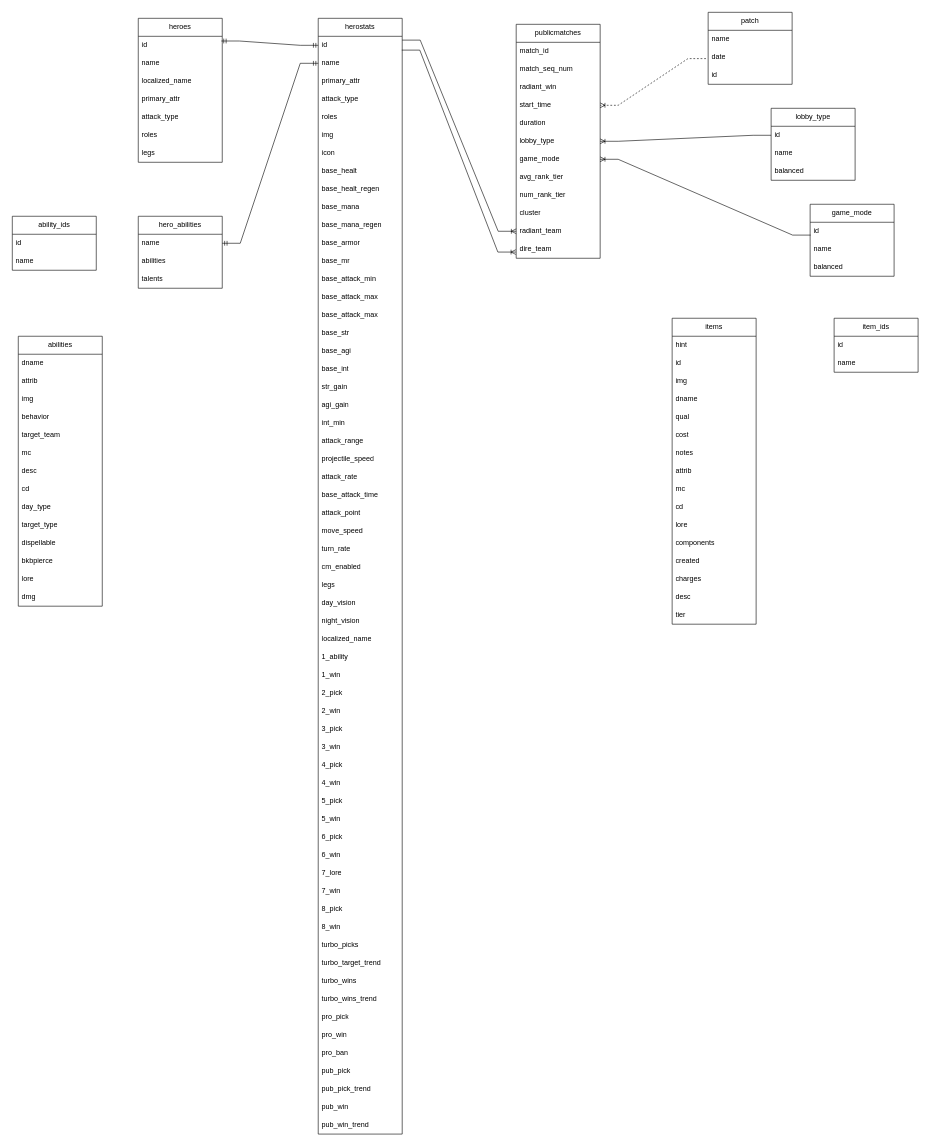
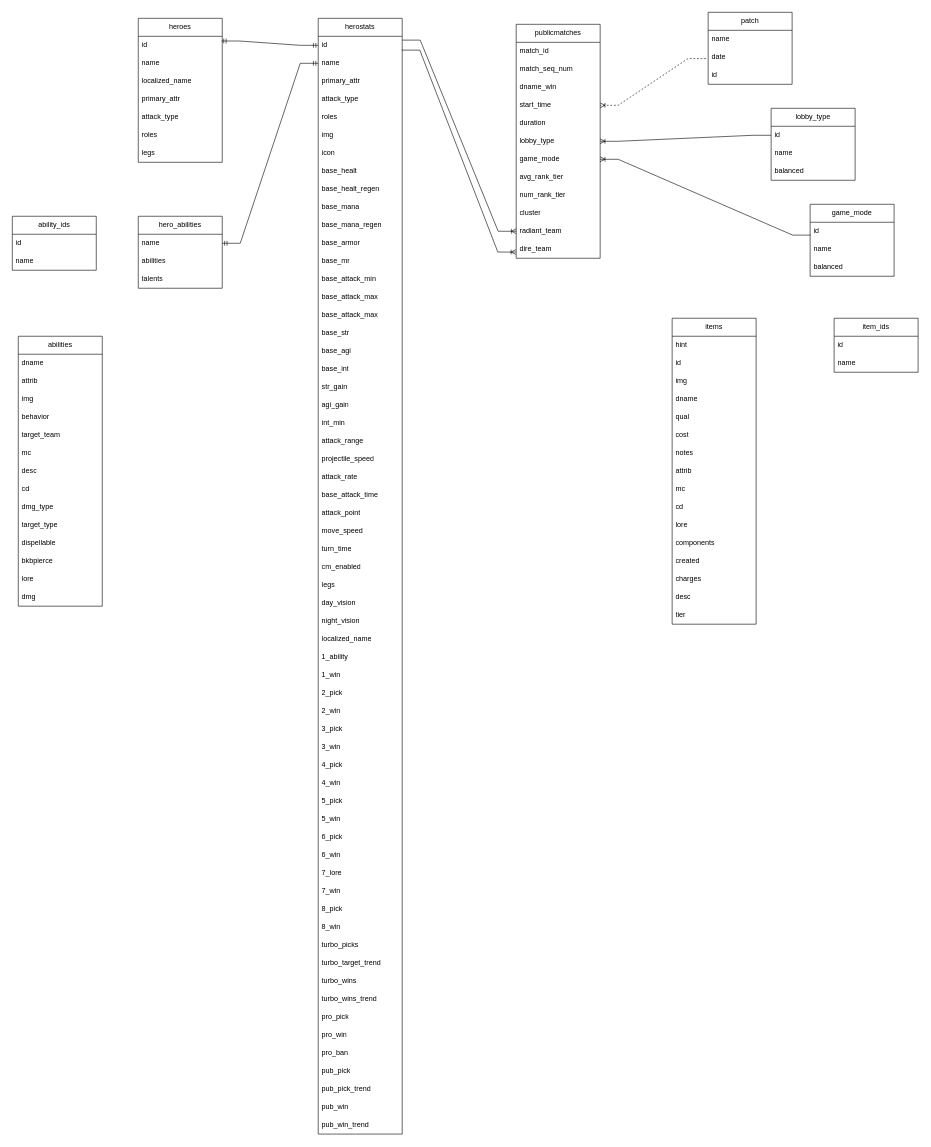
(540, 87) -> (537, 87)
(38, 507) -> (38, 507)
(340, 549) -> (339, 549)
